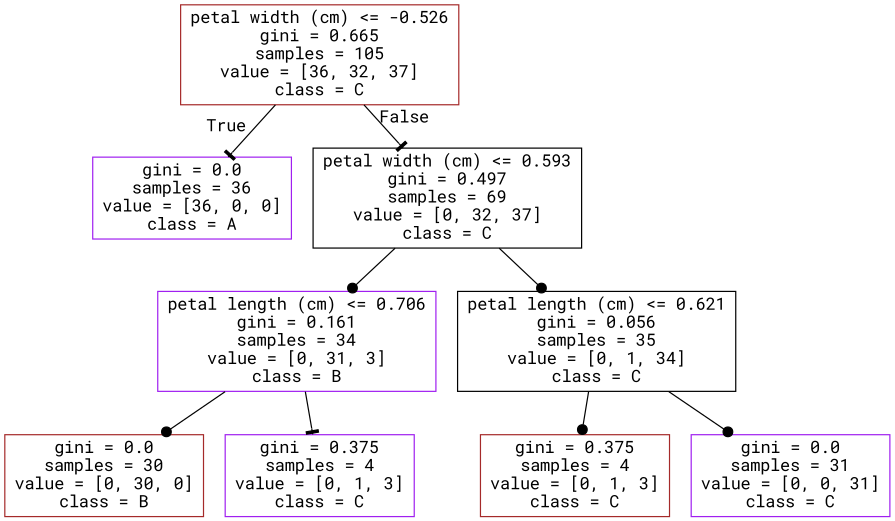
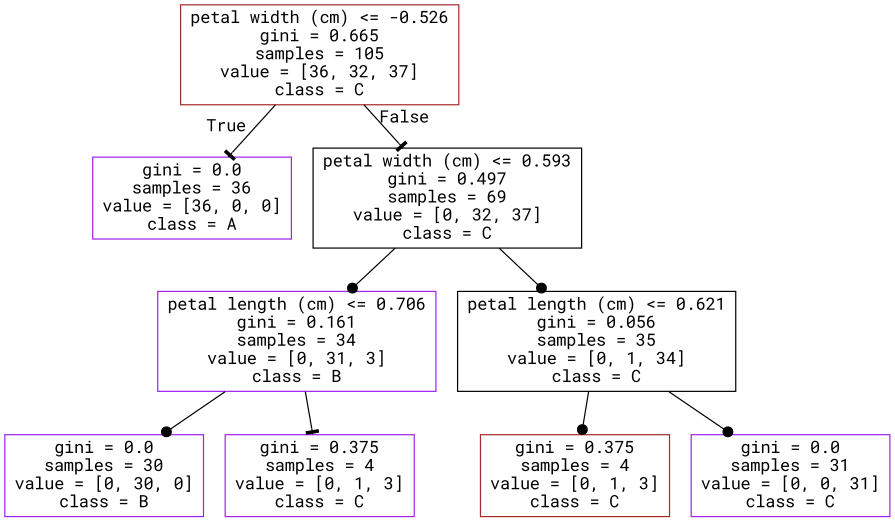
(104, 476) -> (104, 476)
